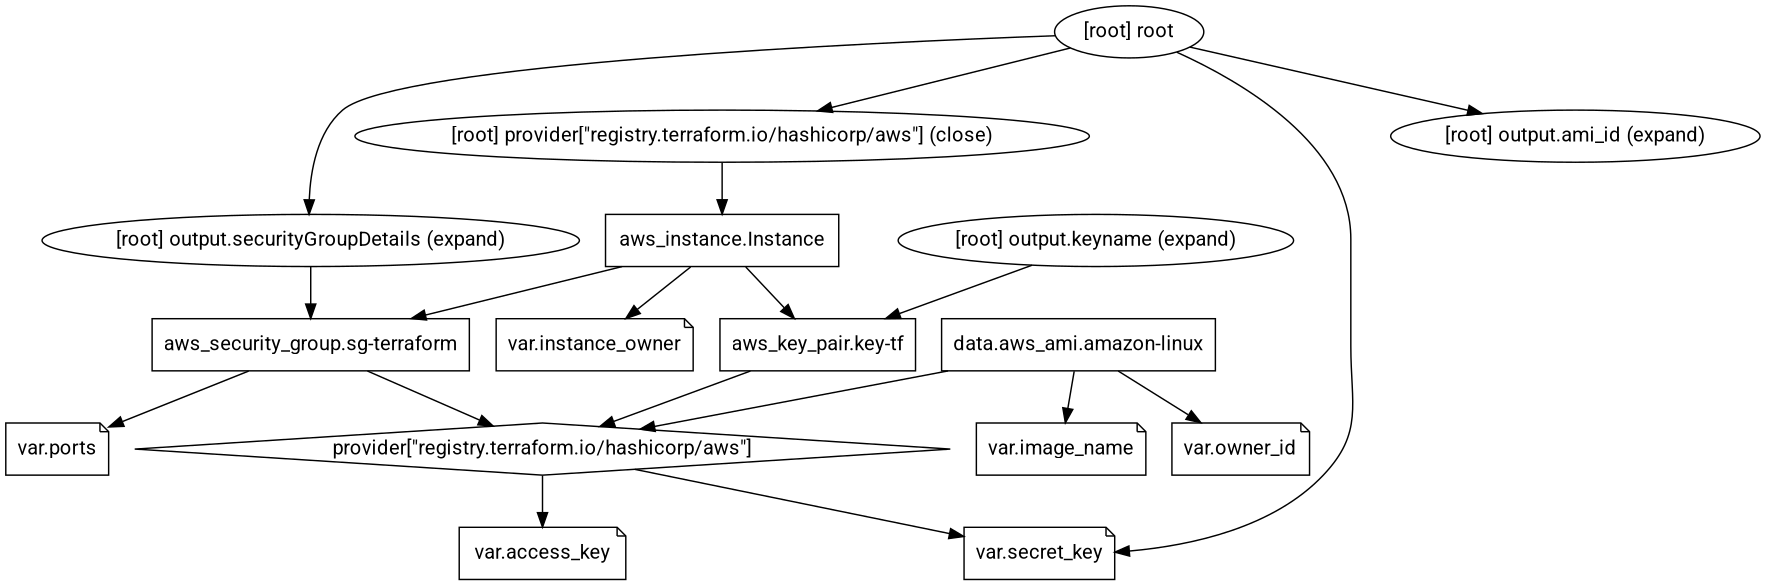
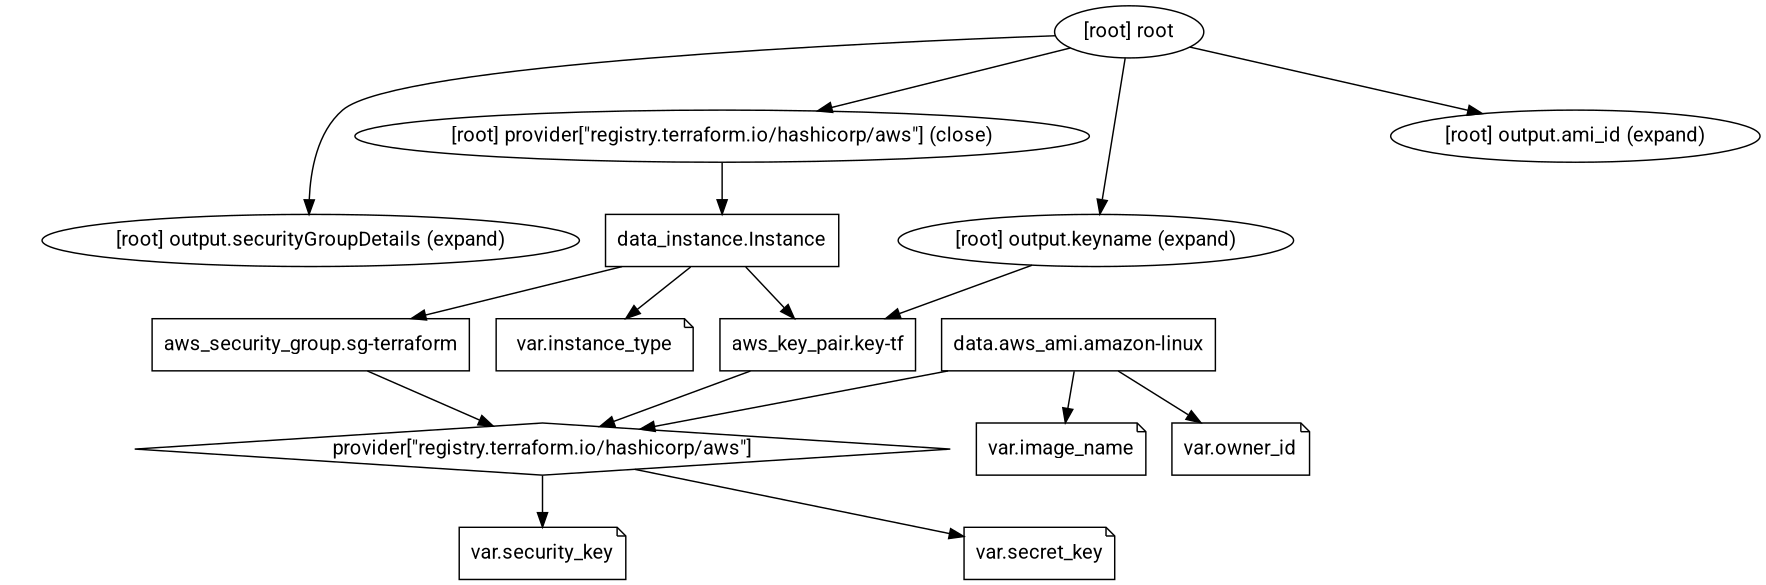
(722, 240) -> (722, 240)
(311, 286) -> none
(1351, 333) -> (1114, 129)
(595, 345) -> (595, 345)
(57, 449) -> none
(543, 553) -> (543, 553)
